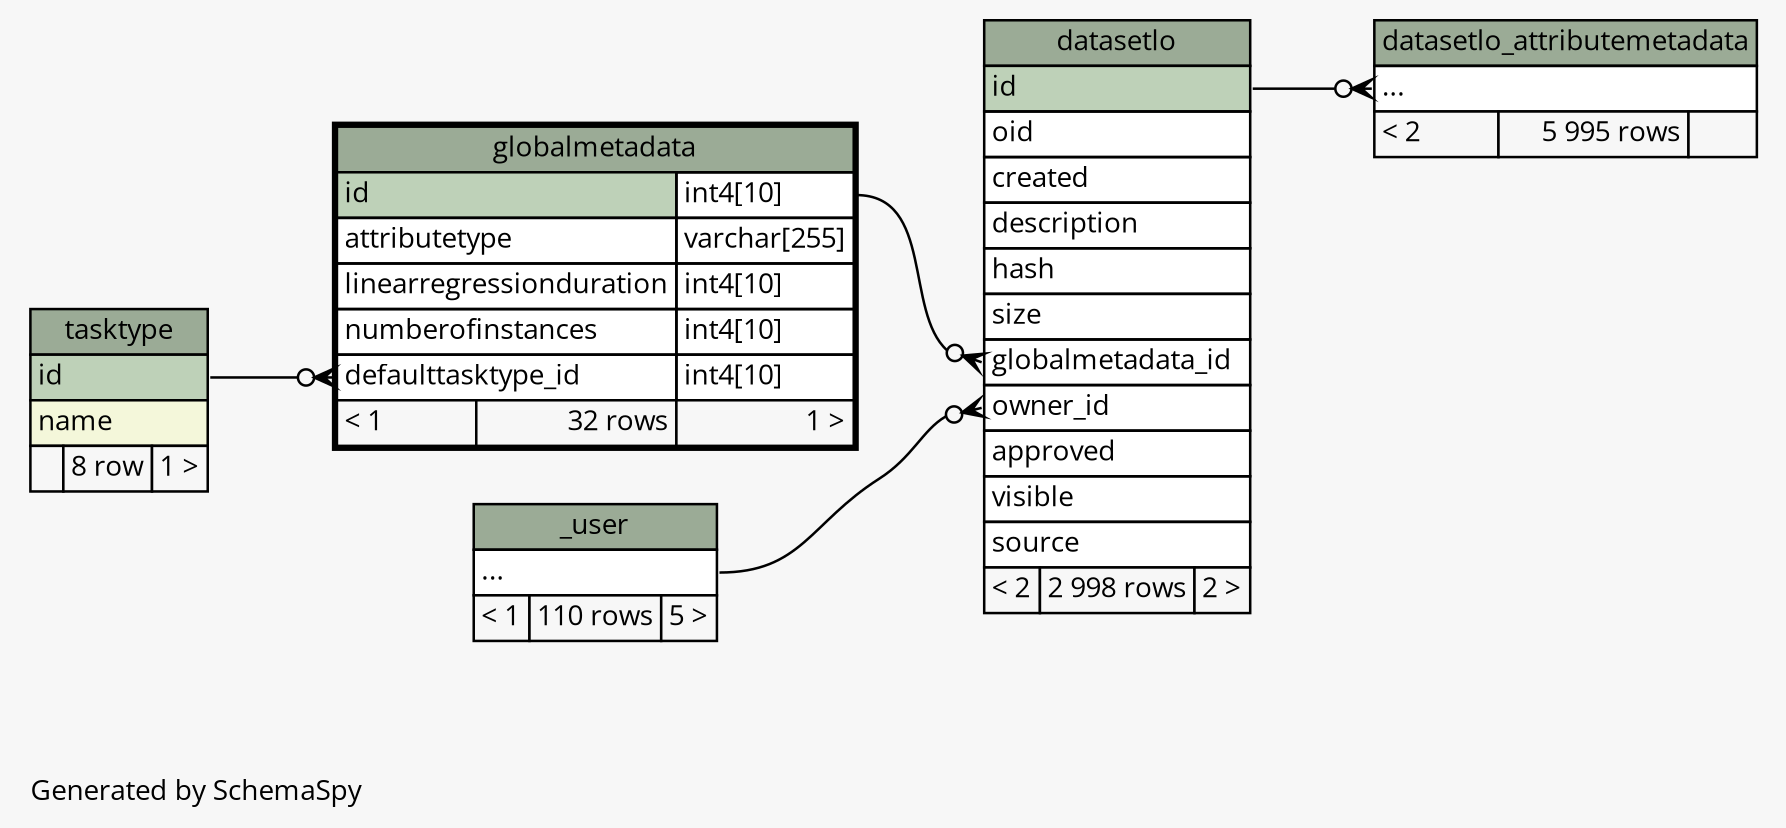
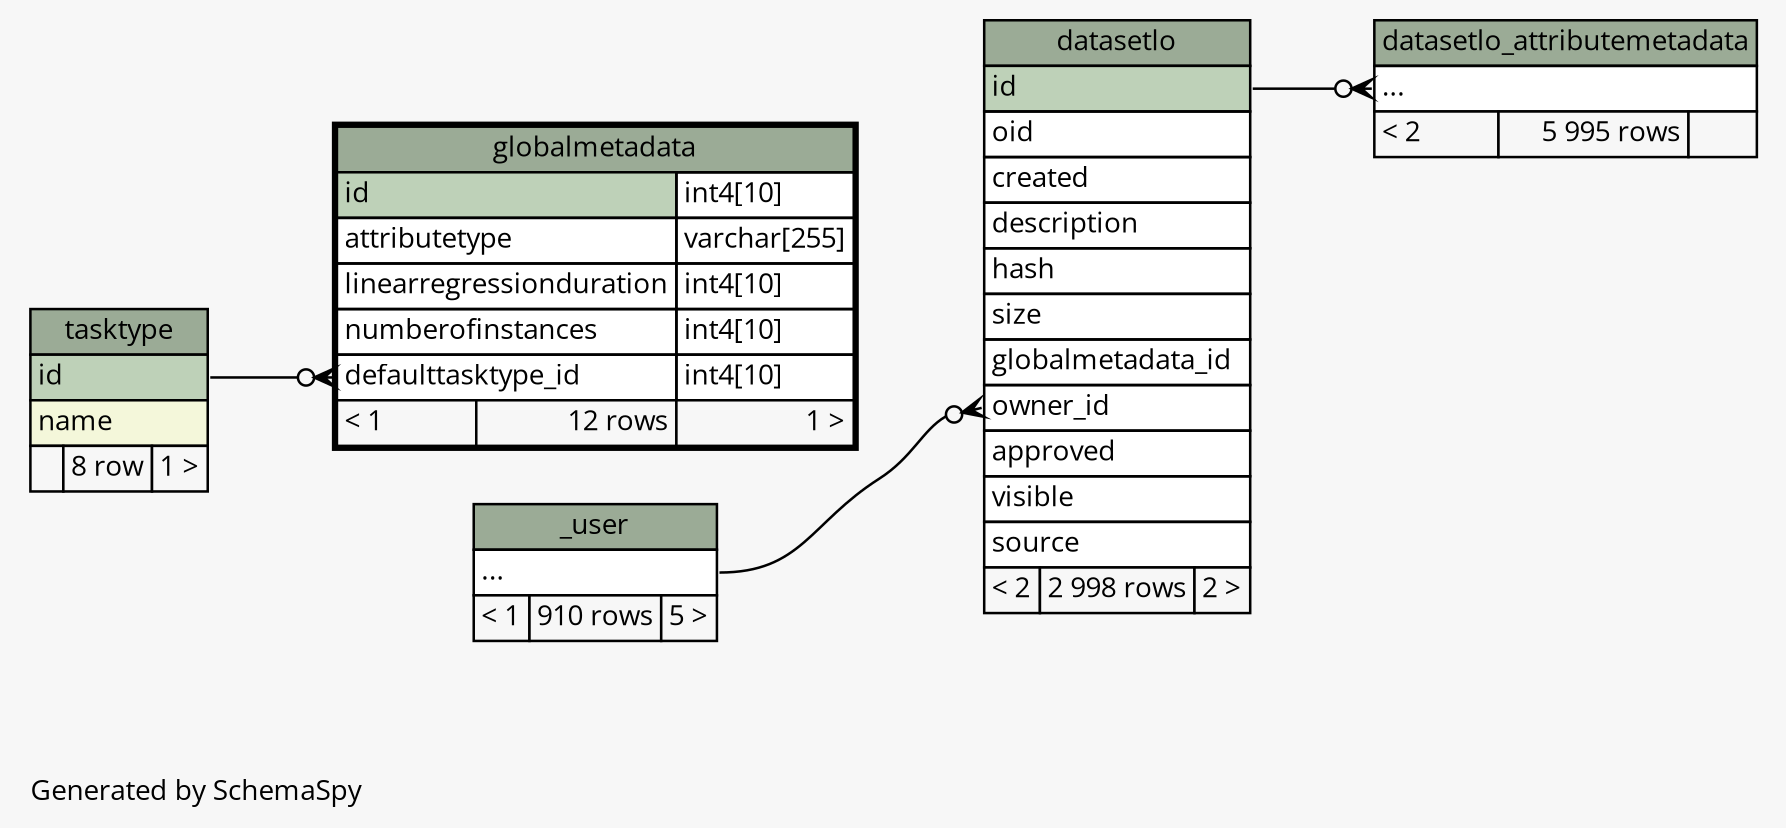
(915, 260) -> none
(618, 422) -> (618, 422)
(595, 617) -> (595, 617)
